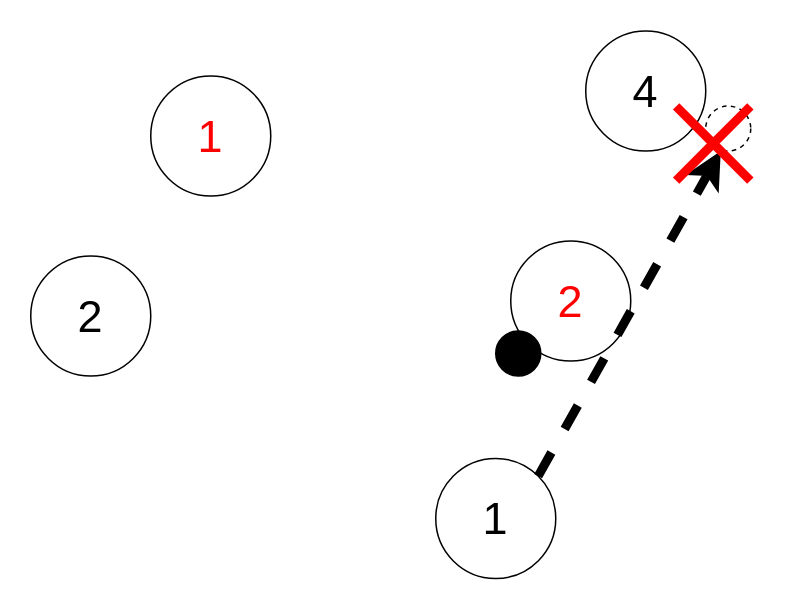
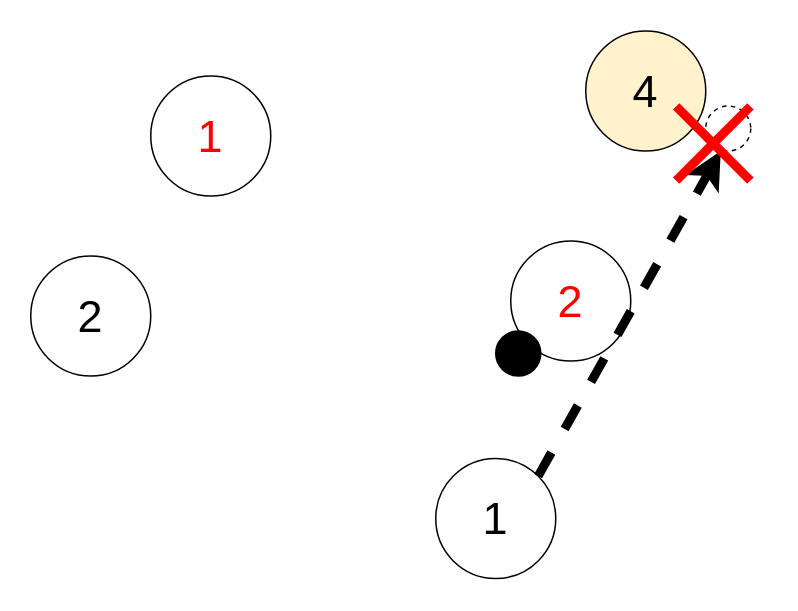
(646, 91) -> (646, 91)
